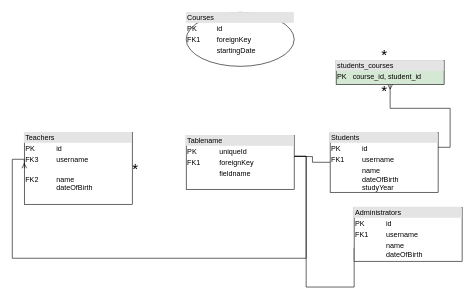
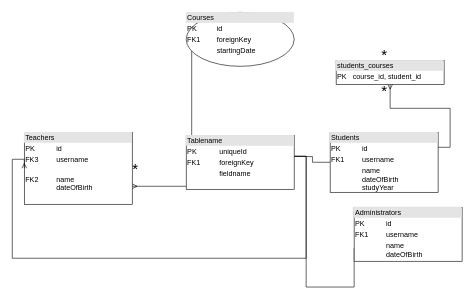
(390, 72) -> (390, 72)
none -> (192, 93)
